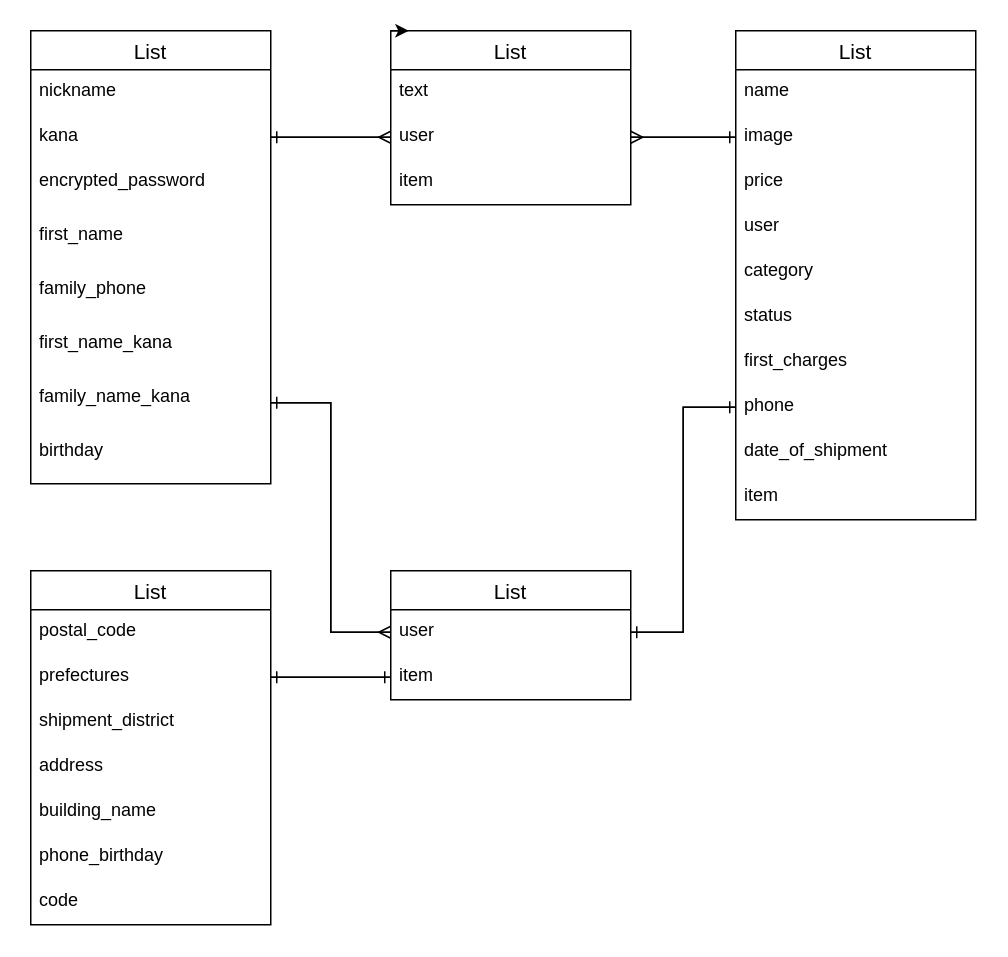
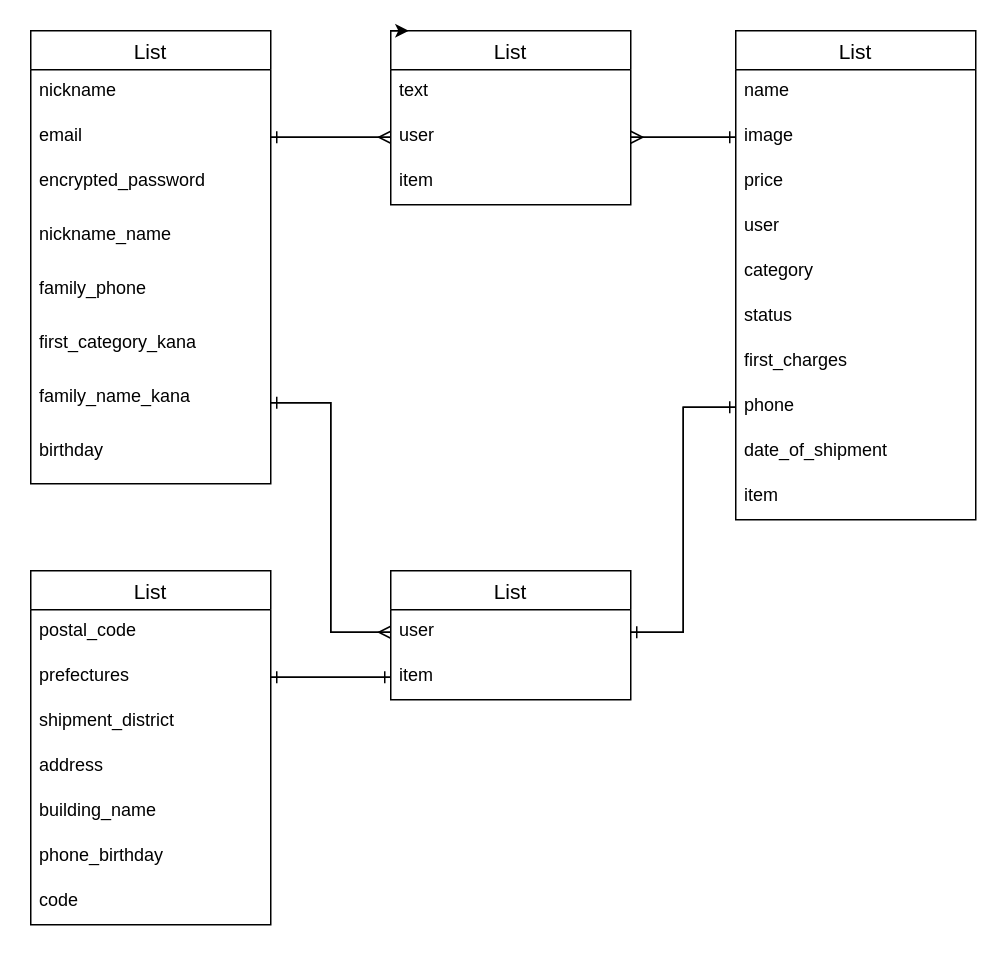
(59, 135) -> (60, 135)
(87, 234) -> (102, 234)
(112, 342) -> (132, 342)
